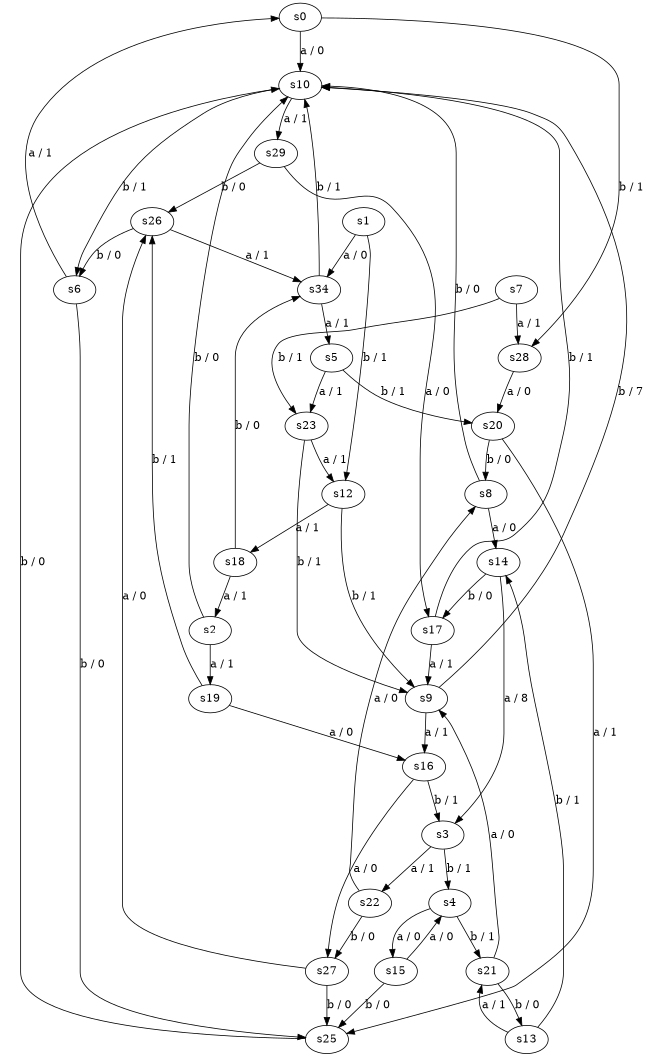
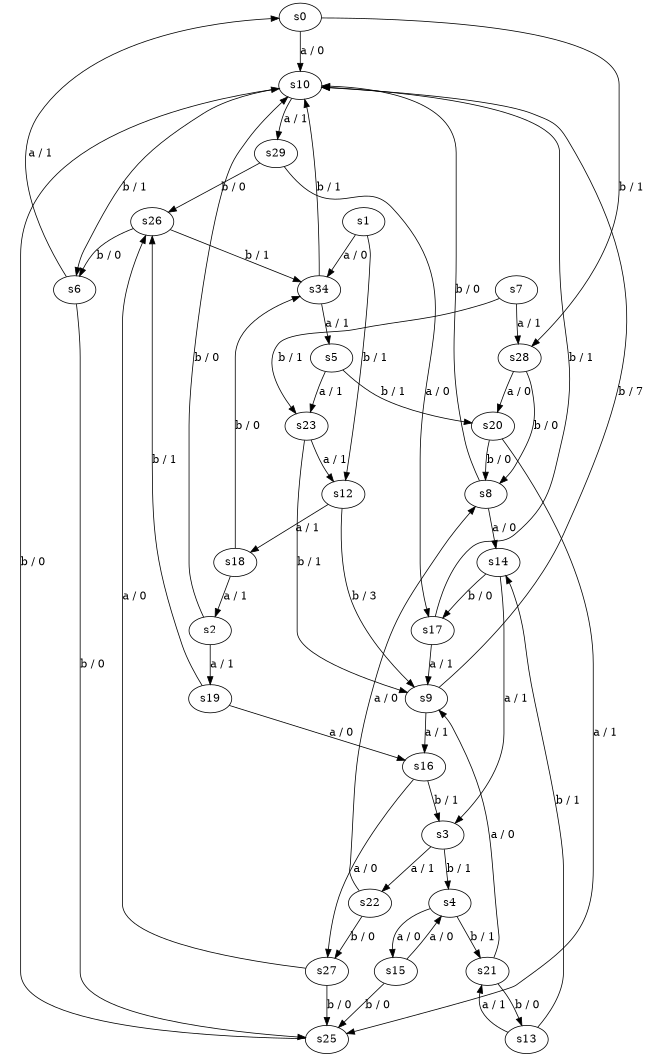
(258, 256) -> (258, 256)
none -> (533, 428)
(365, 597) -> (365, 597)
(516, 699) -> (516, 699)
